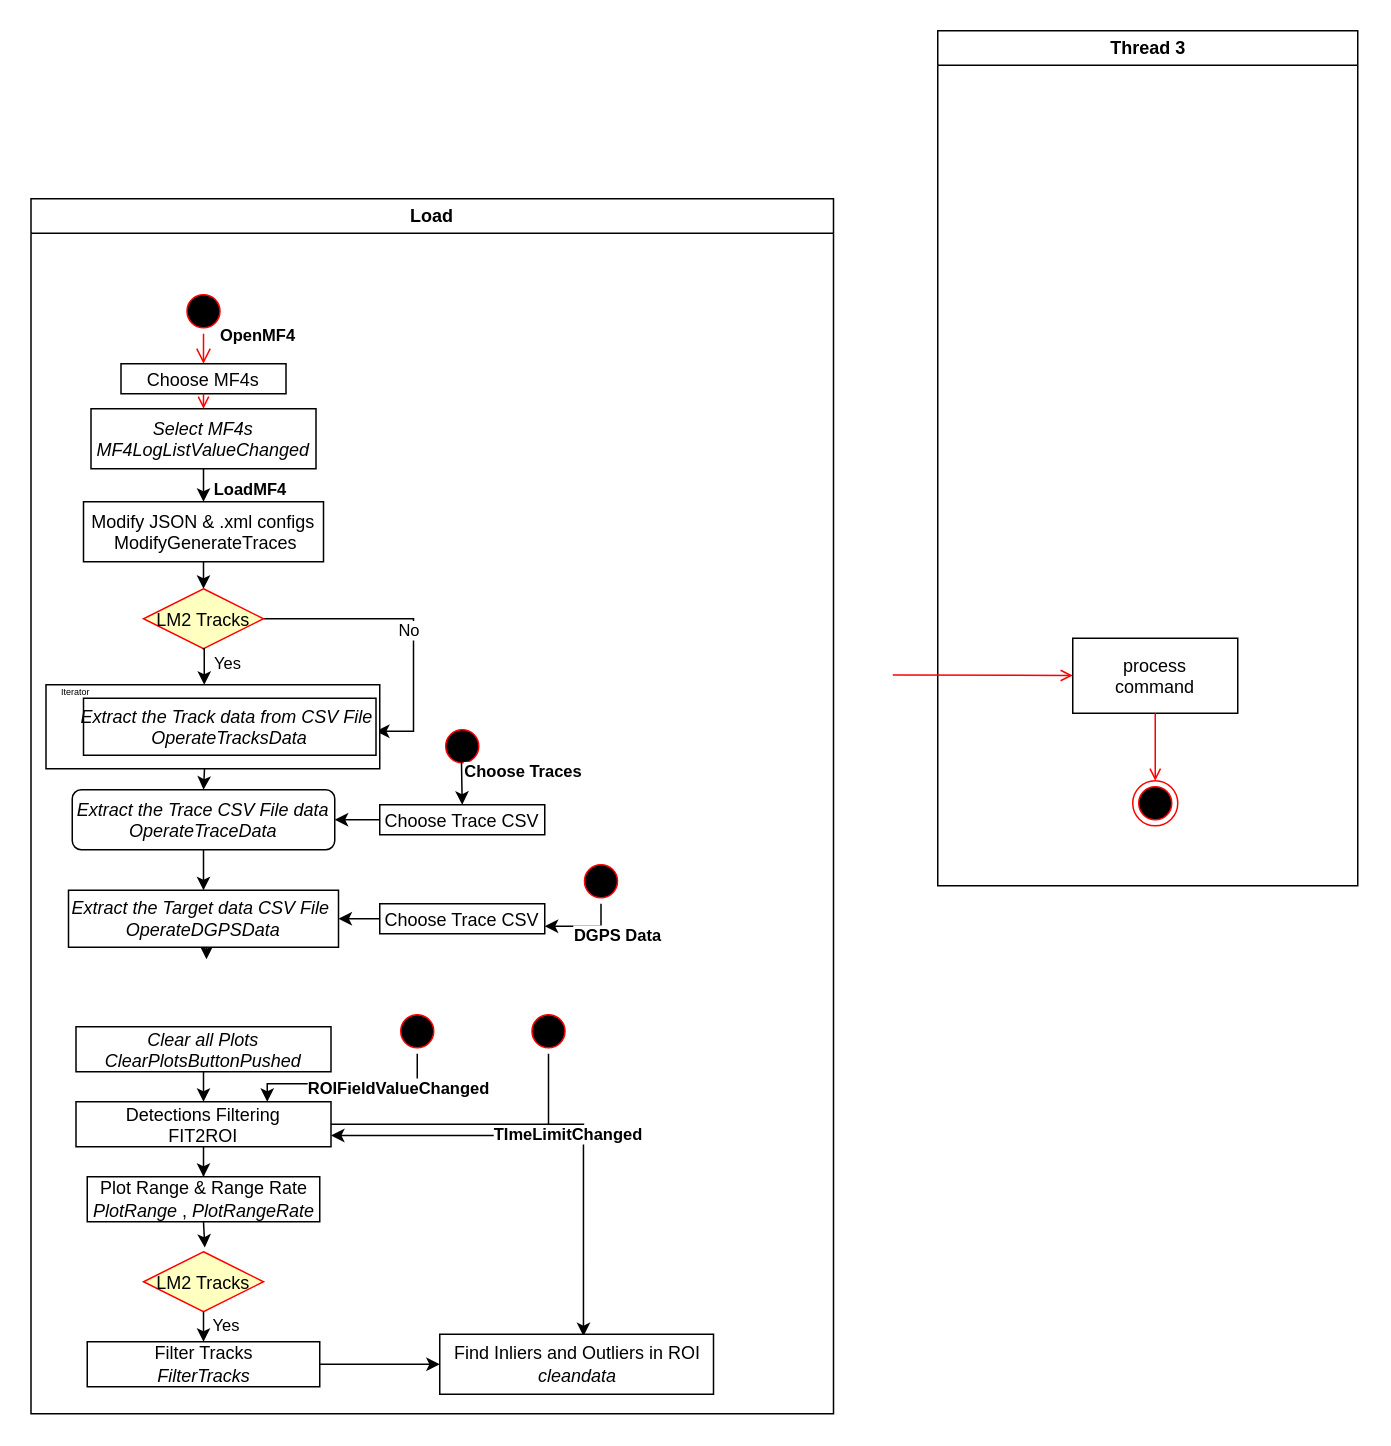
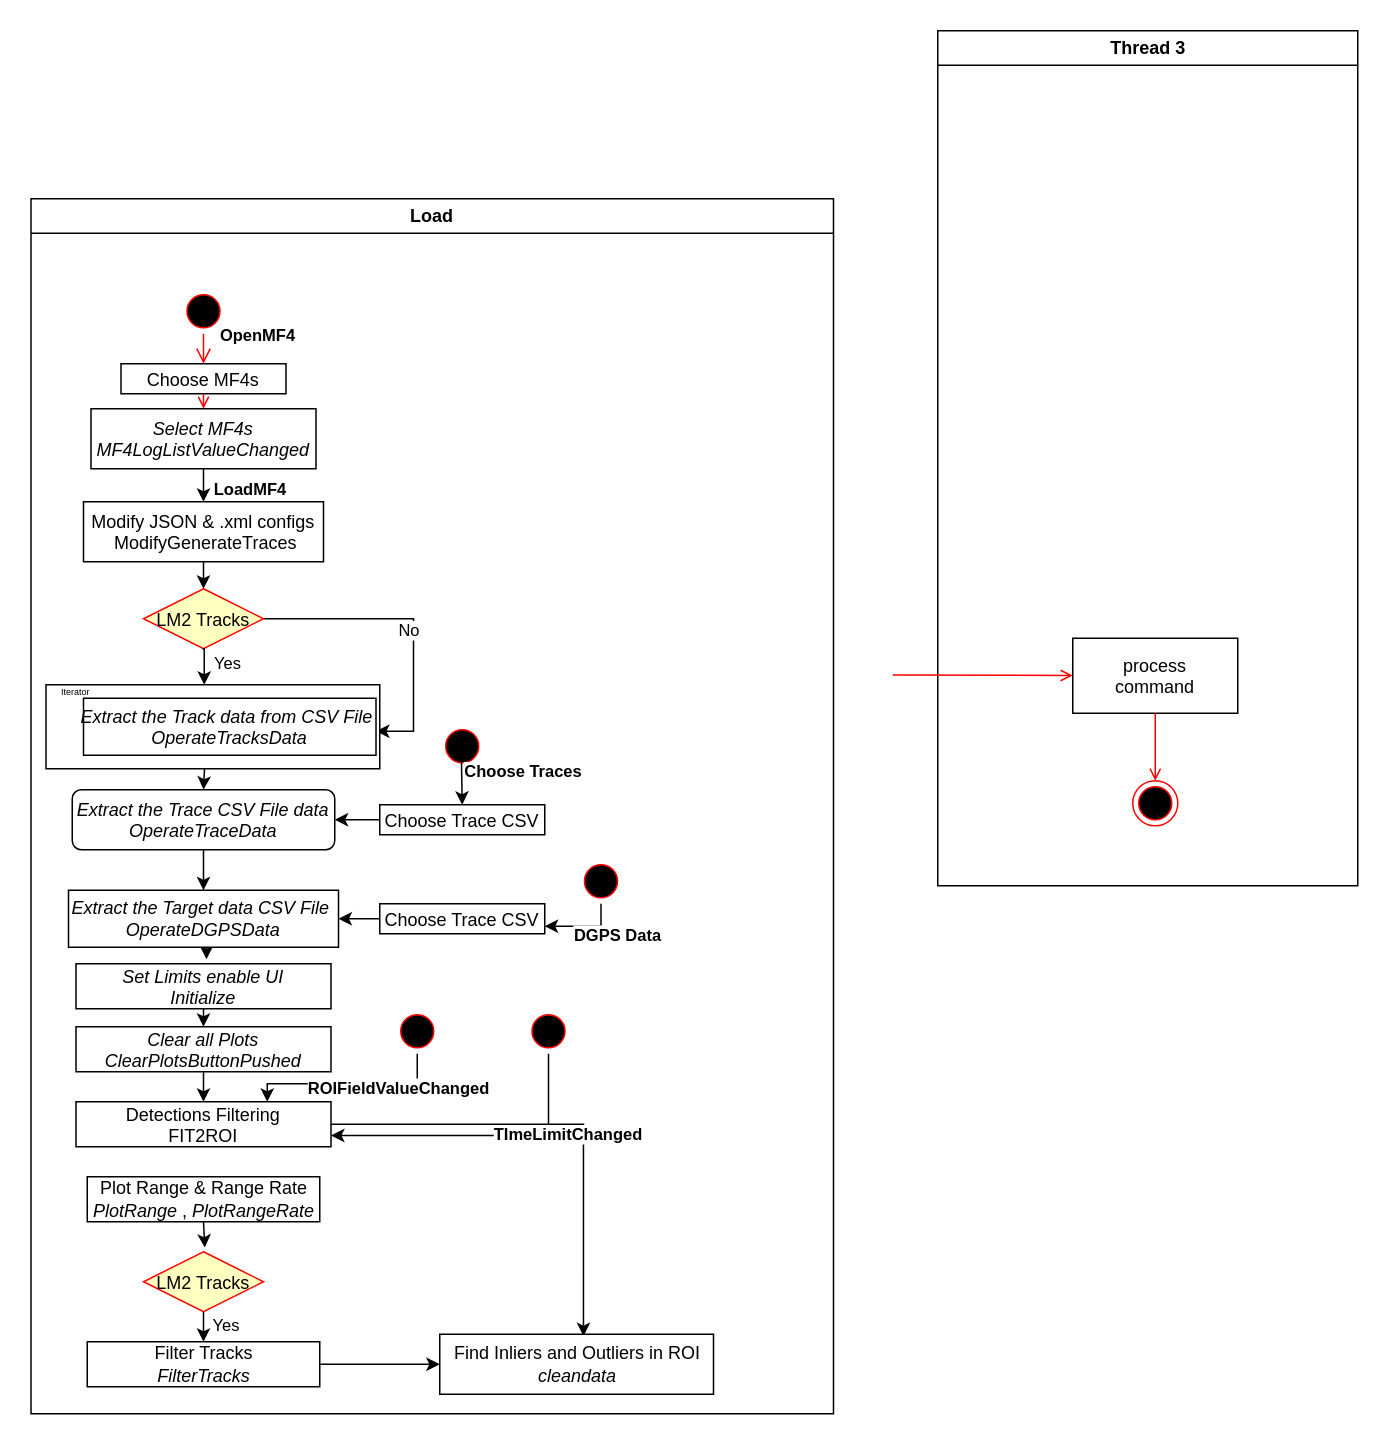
none -> (203, 986)
none -> (203, 1013)
(203, 1167) -> none
